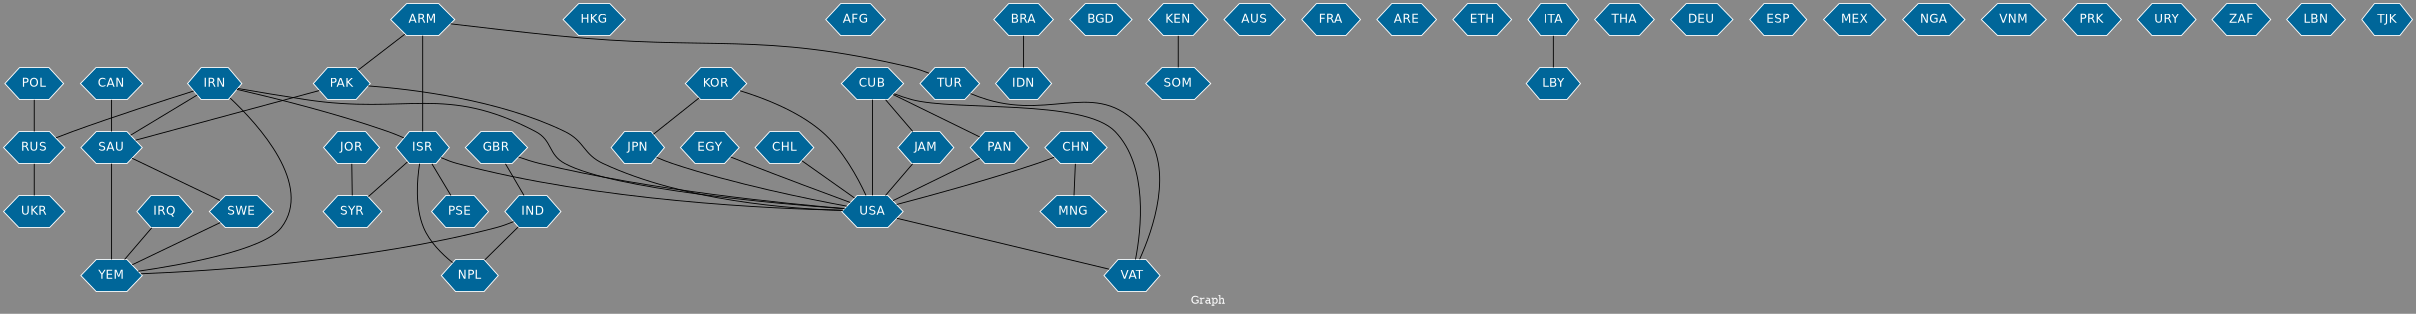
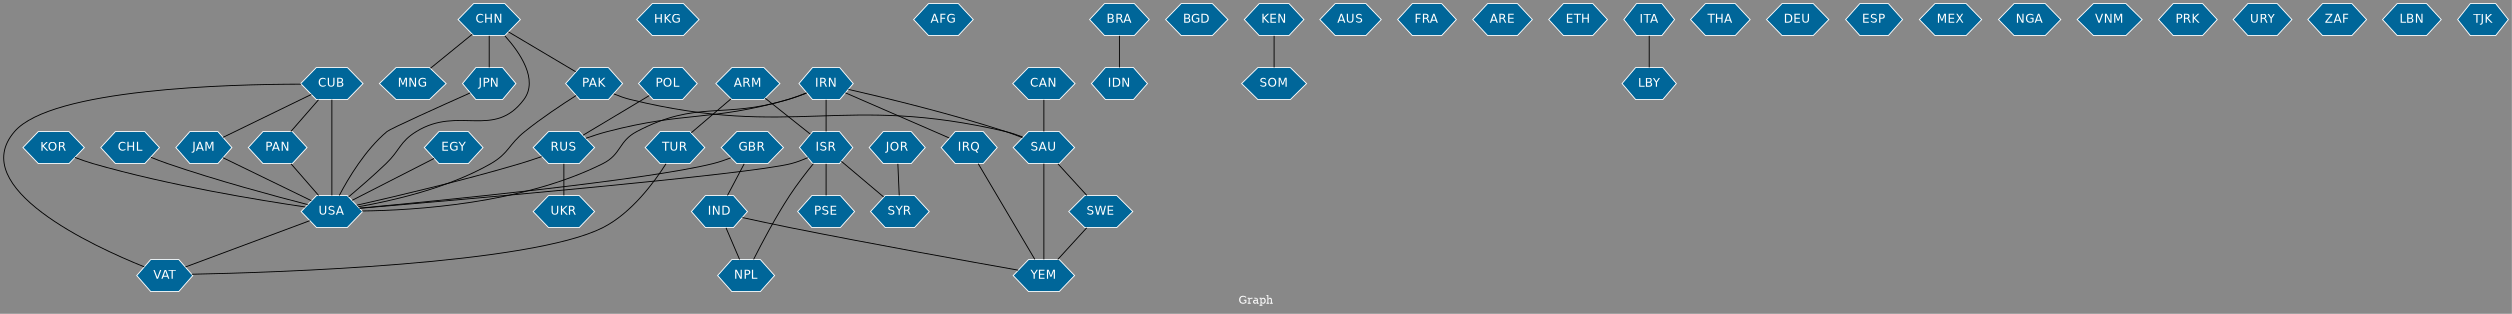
(382, 52) -> (542, 52)
(676, 116) -> (489, 52)
none -> (482, 174)
(281, 228) -> (884, 110)
